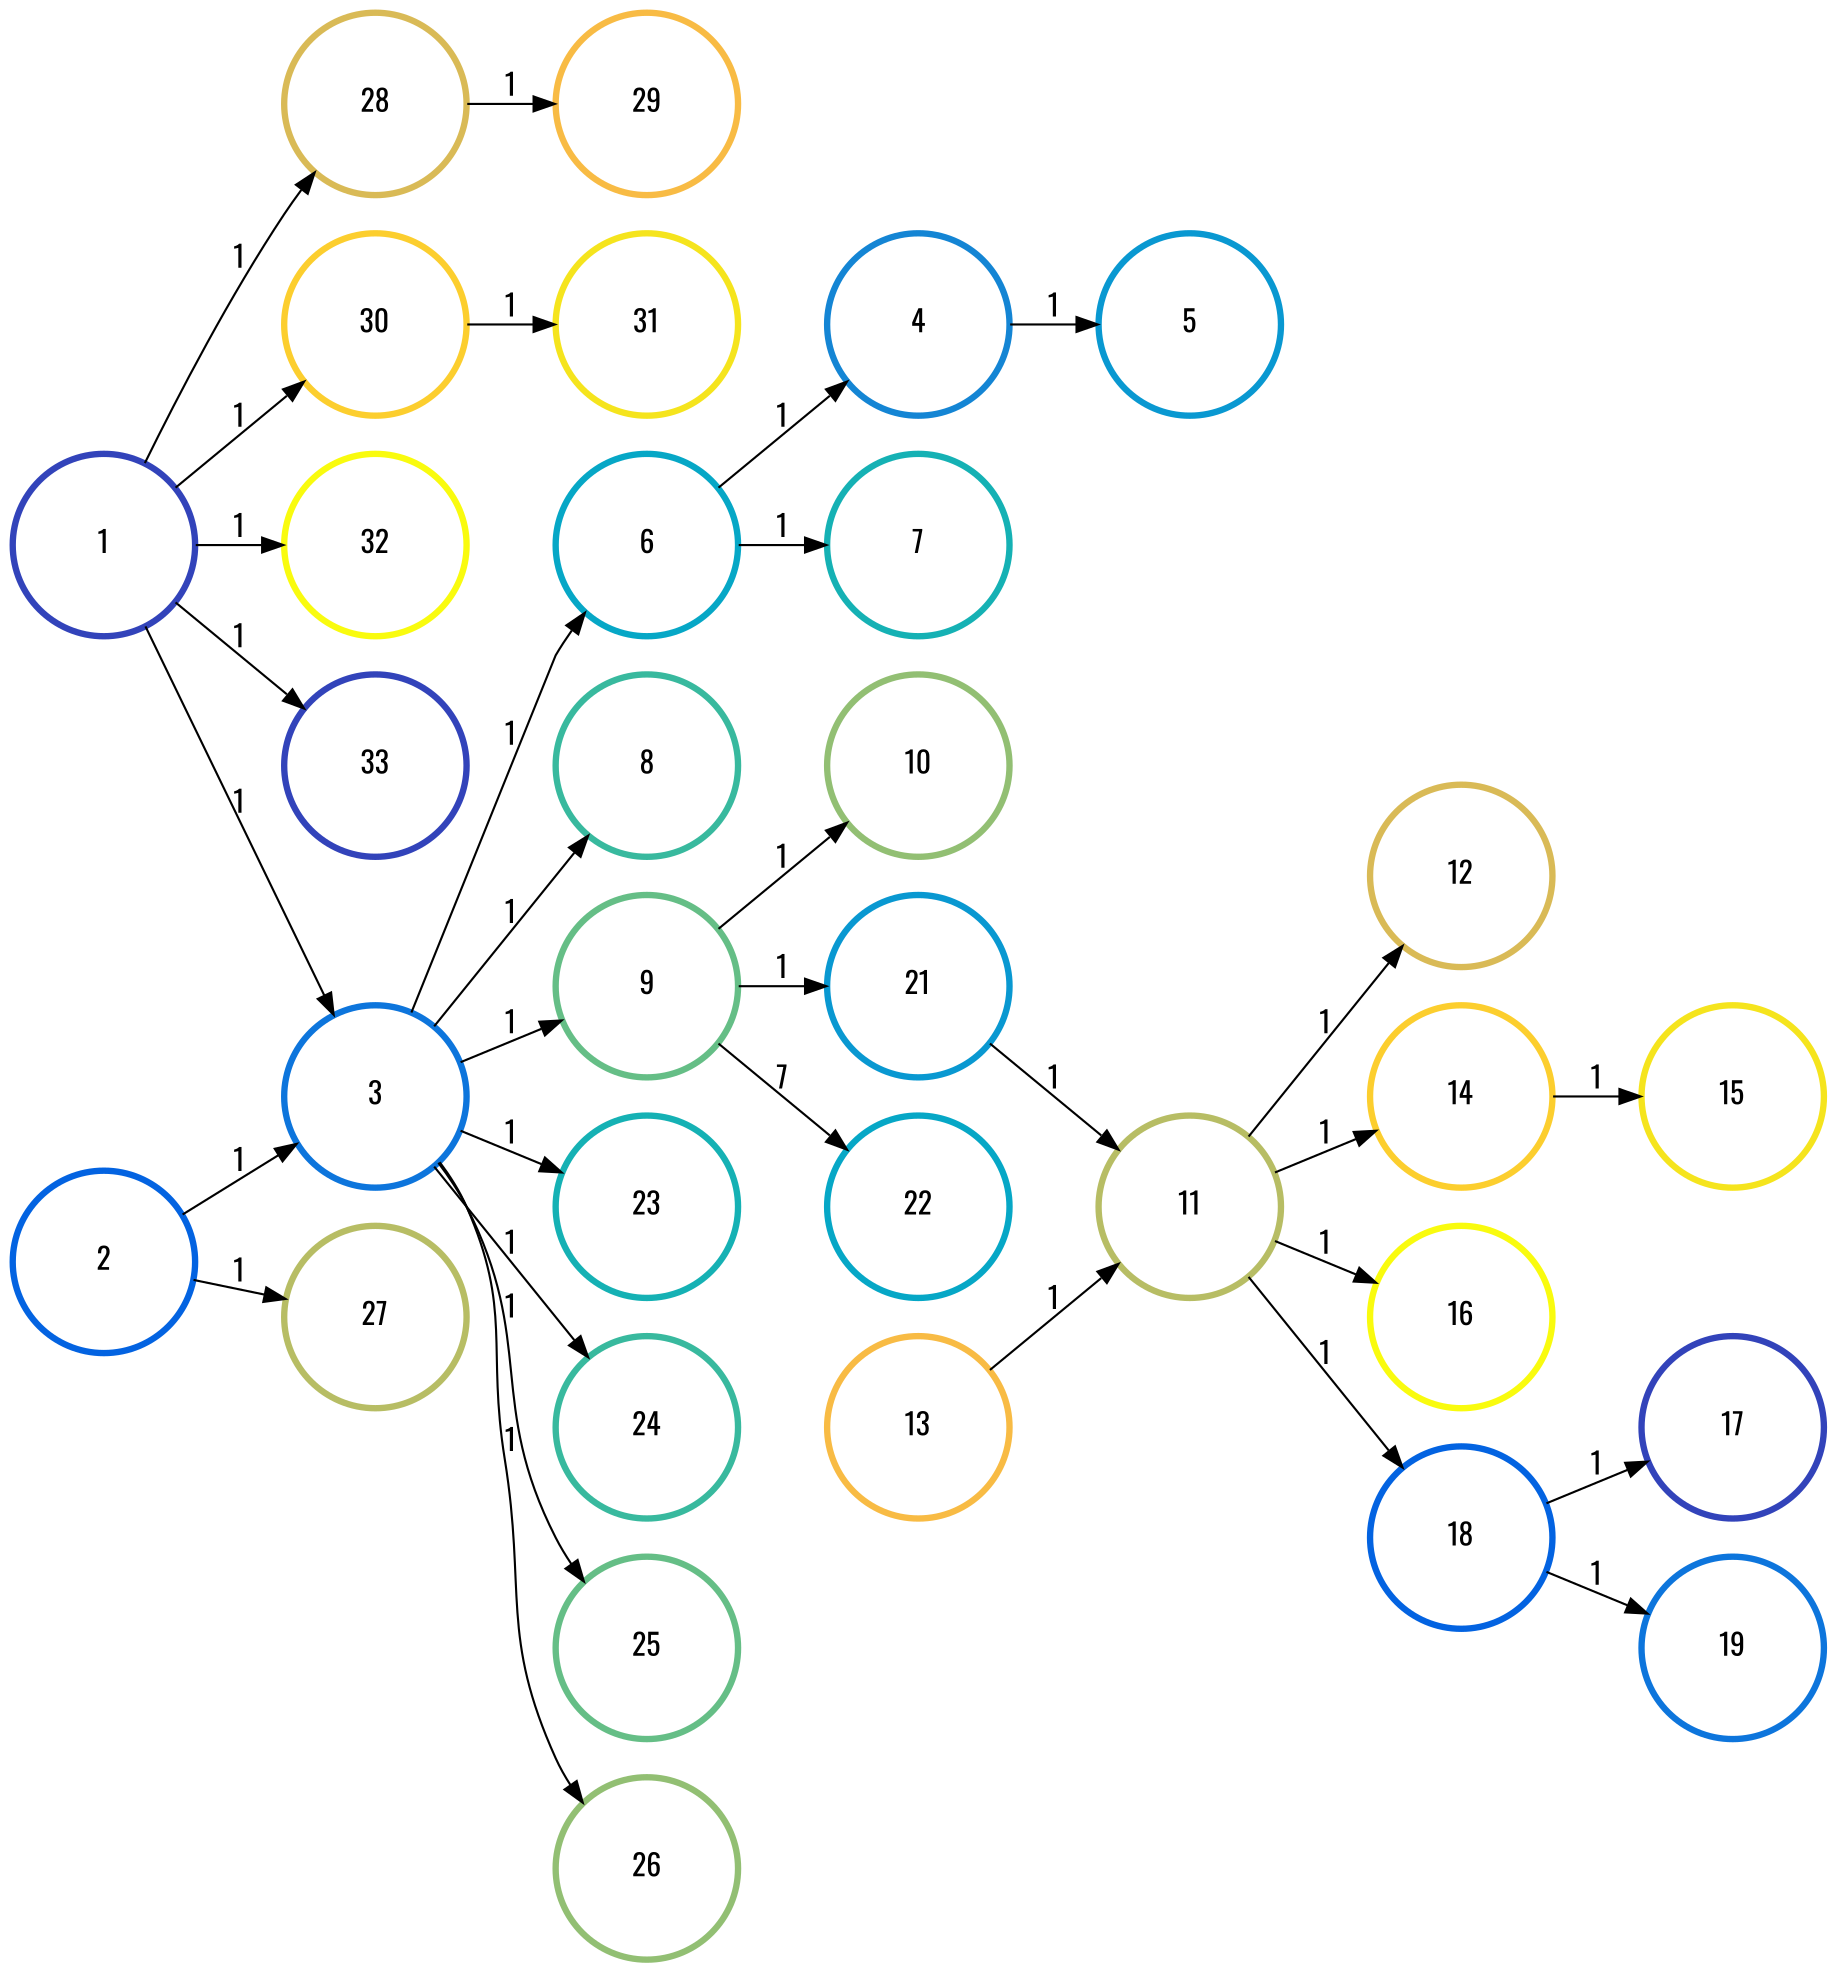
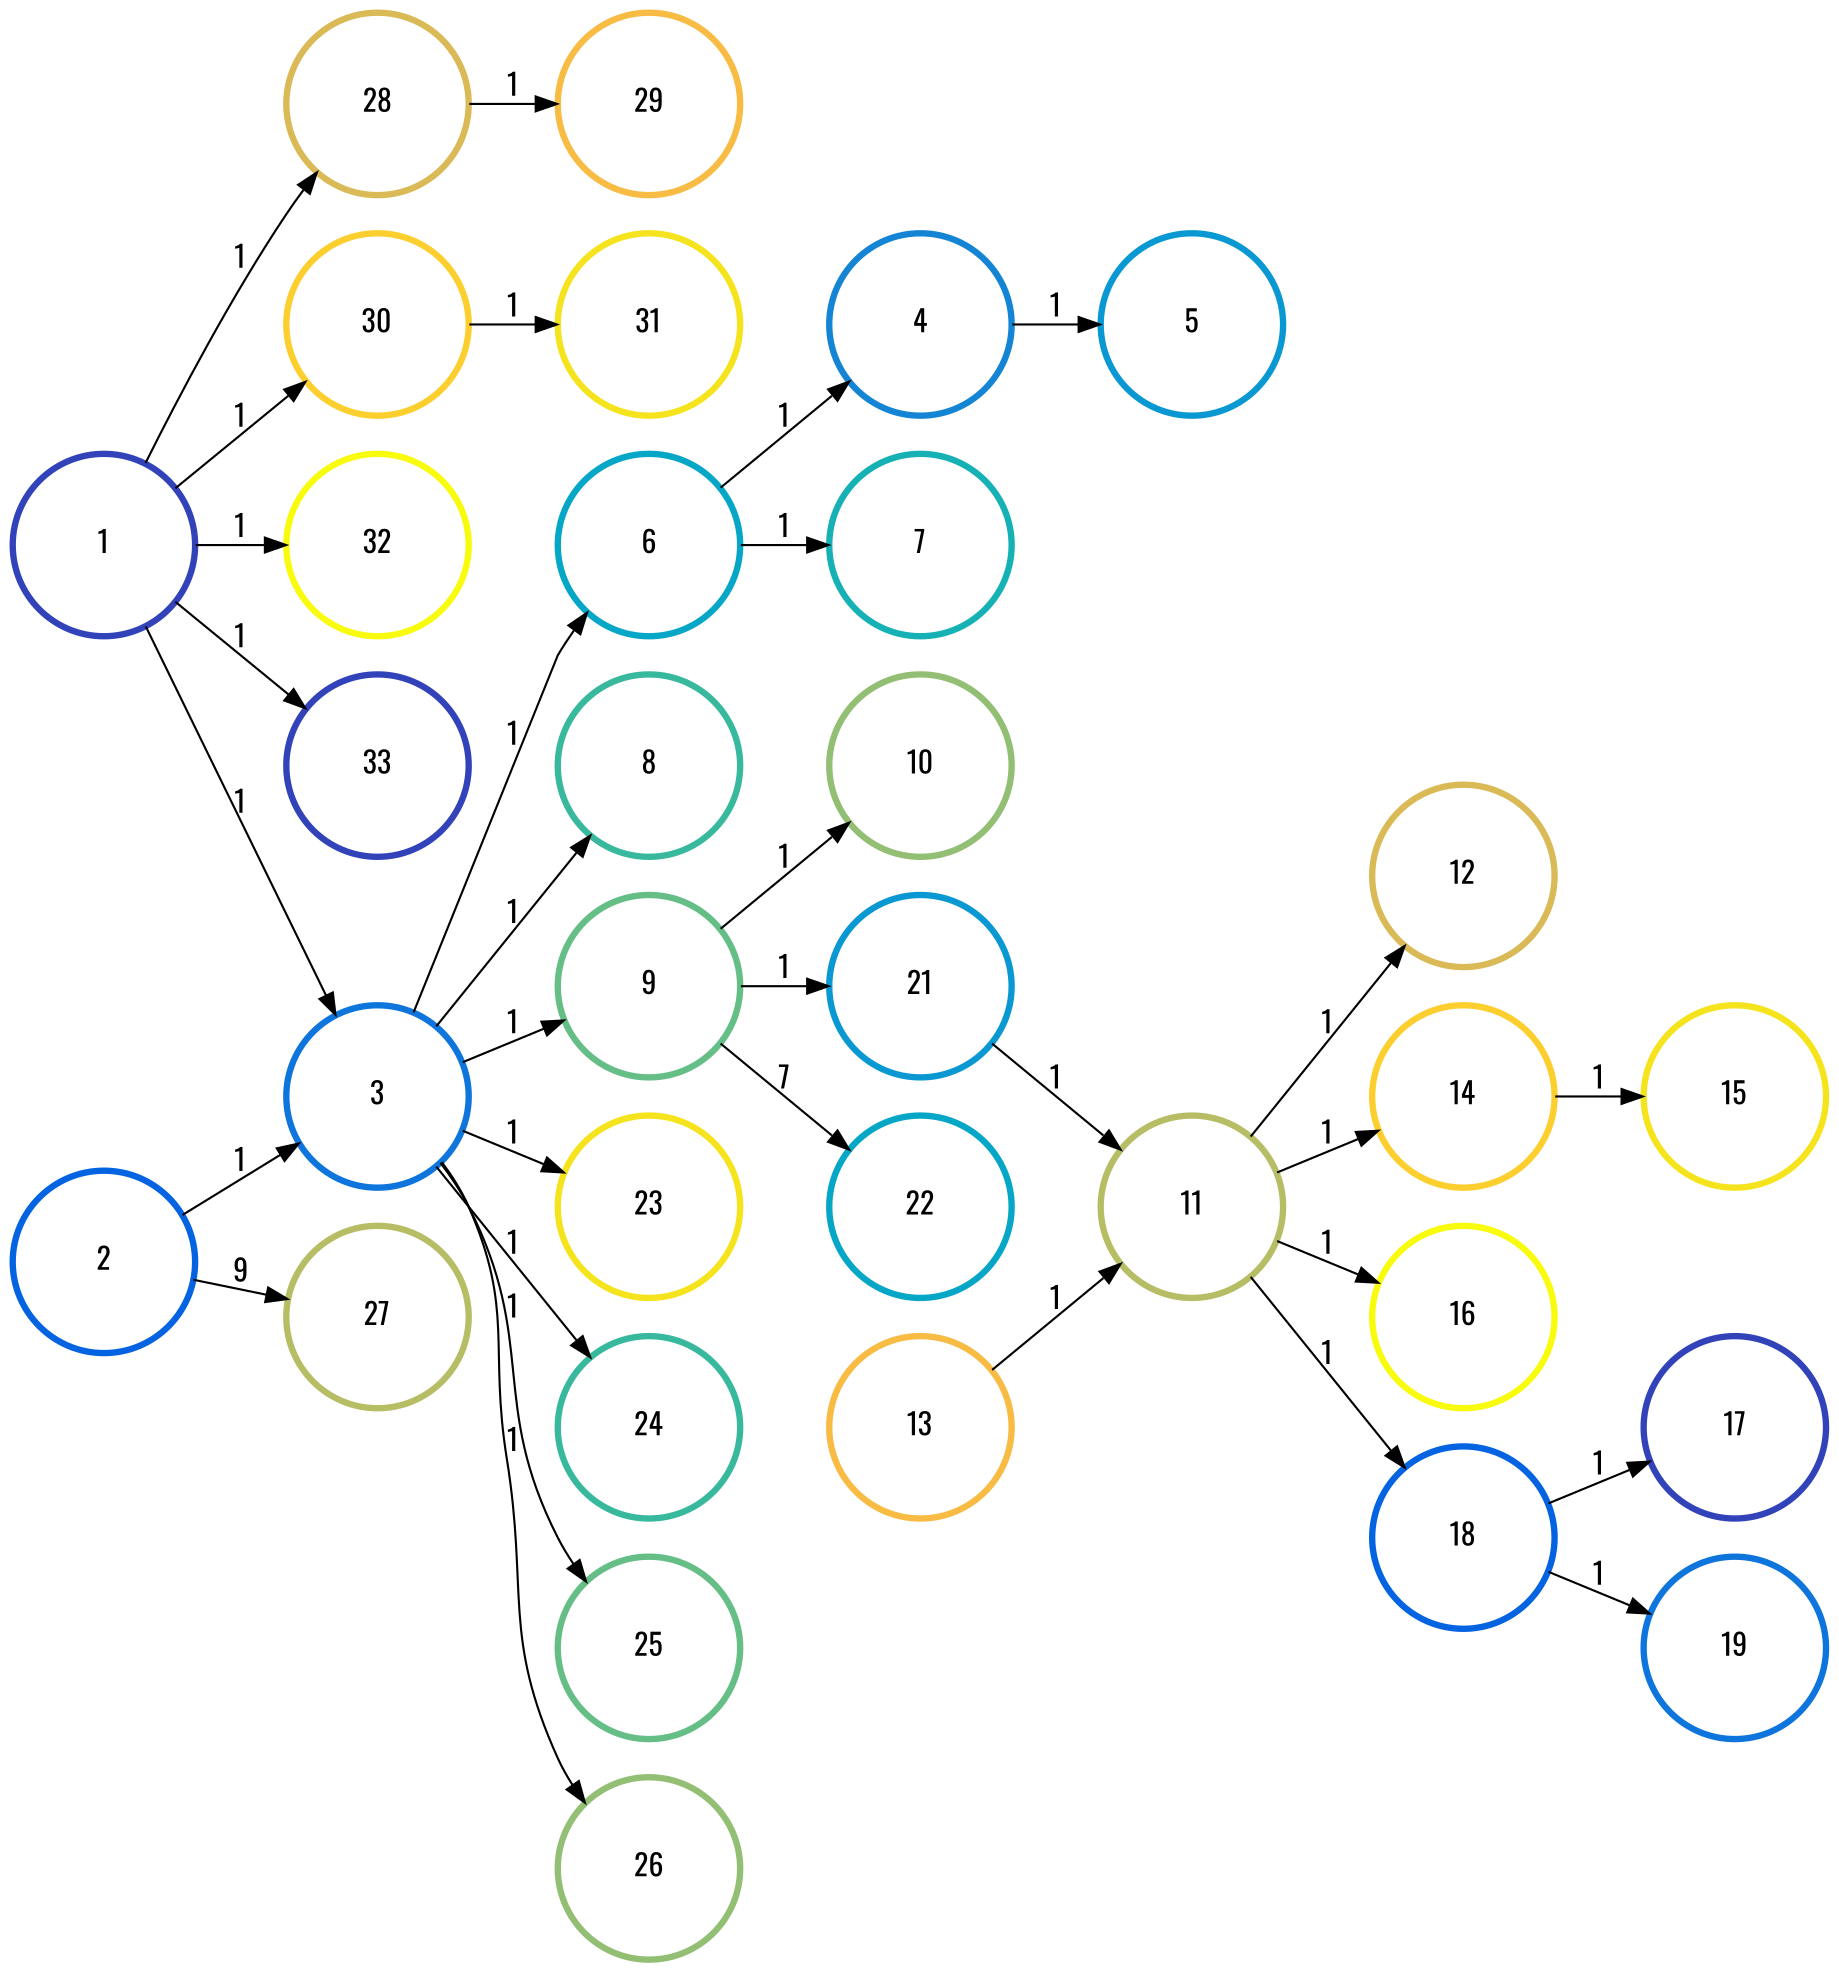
(647, 1207) -> (649, 1207)
(240, 1274) -> (241, 1274)
